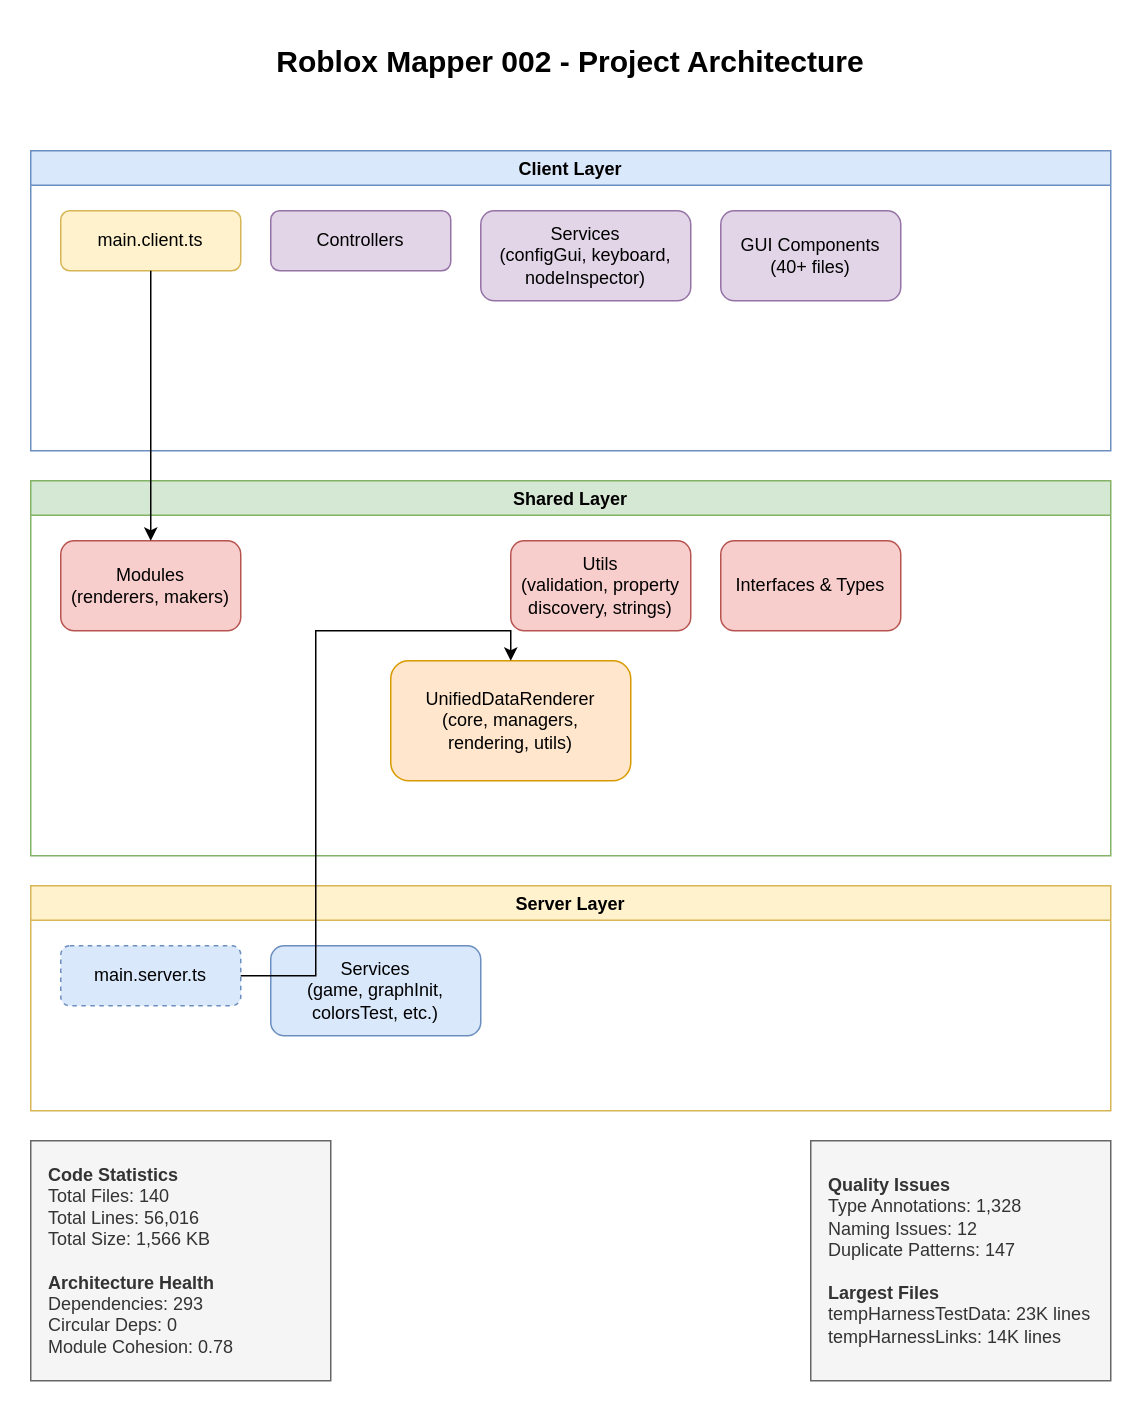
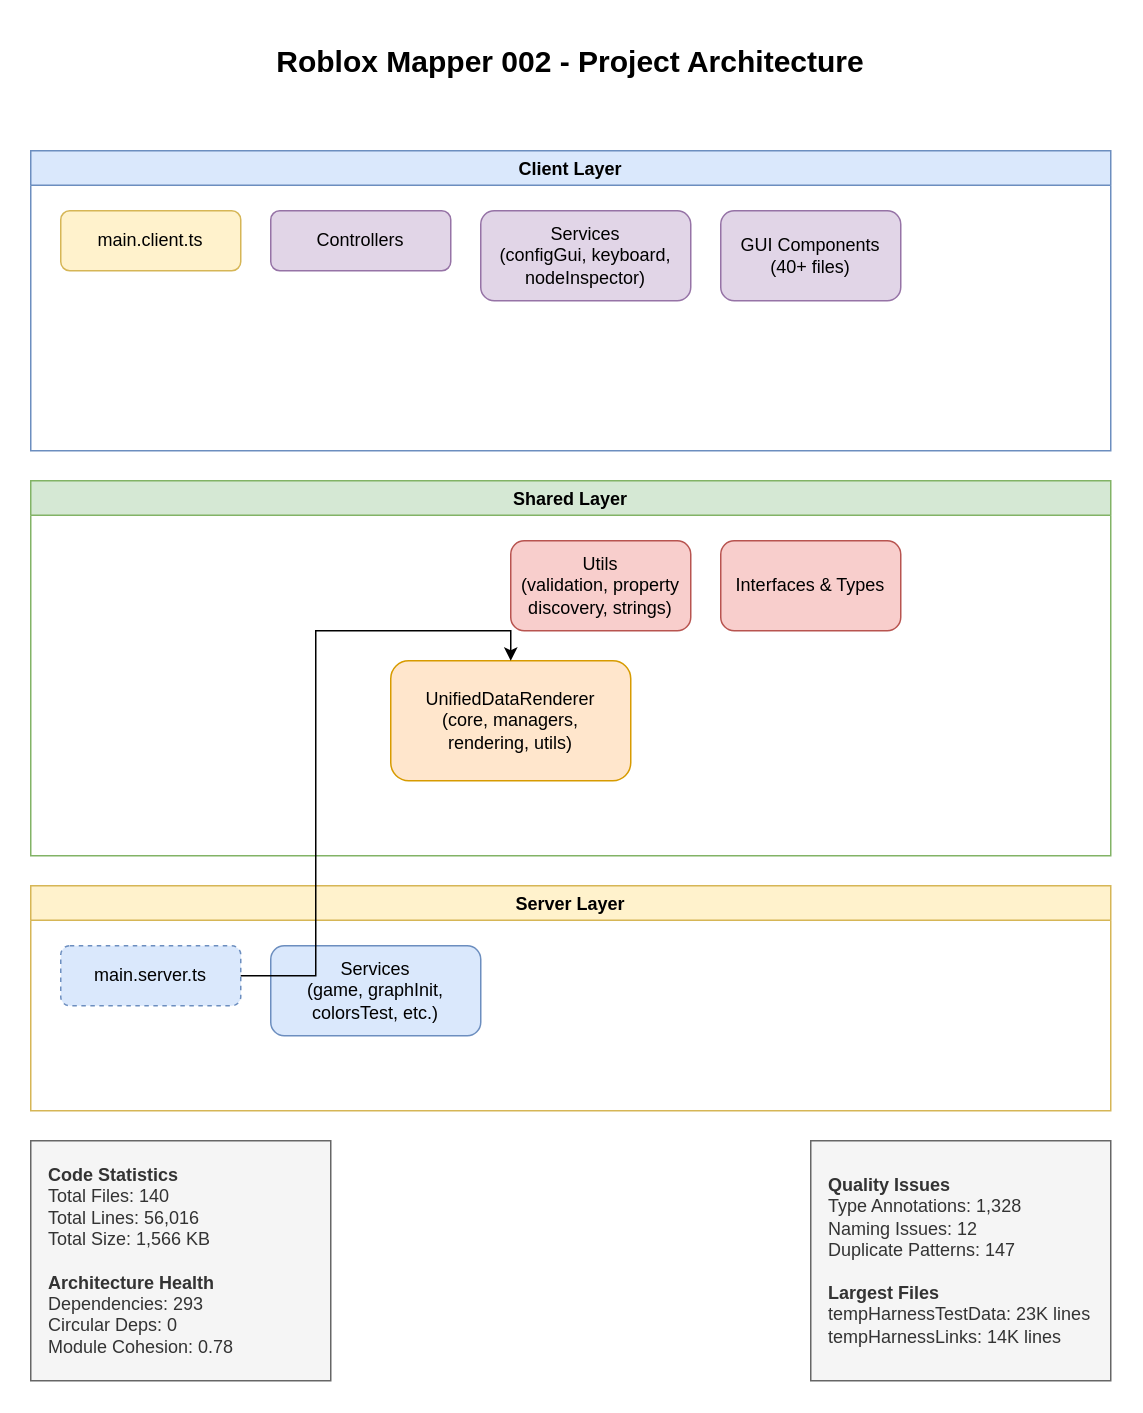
(151, 401) -> none
(151, 586) -> none
